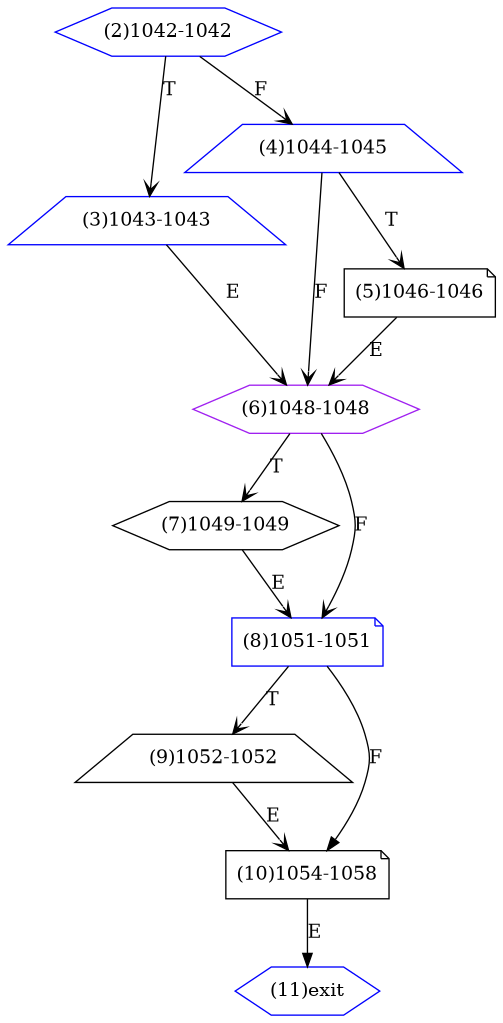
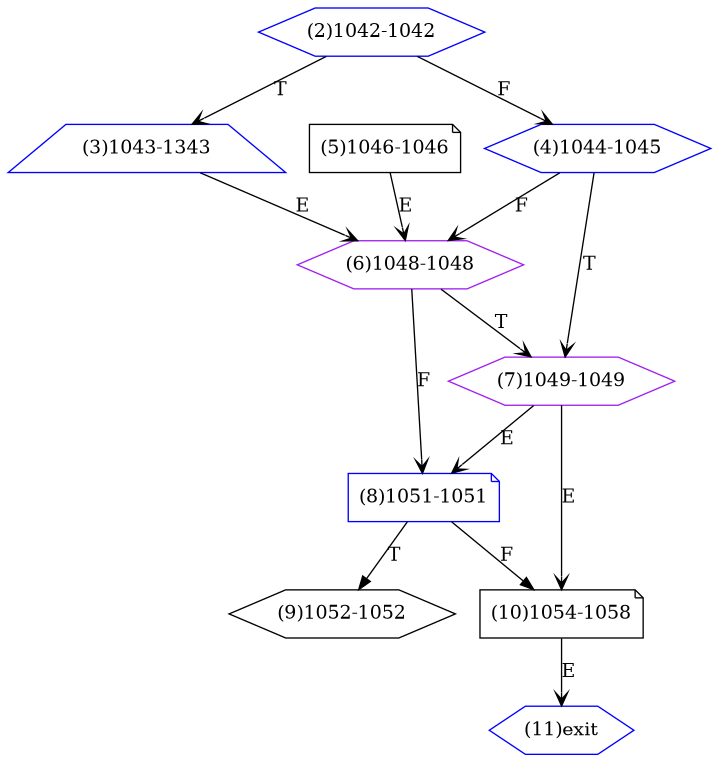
(323, 148) -> (598, 148)
(368, 215) -> (581, 258)
(147, 221) -> (147, 148)
(226, 526) -> (562, 381)
(265, 695) -> (387, 550)
(214, 758) -> (342, 614)
(256, 811) -> (562, 491)
(307, 926) -> (562, 665)
